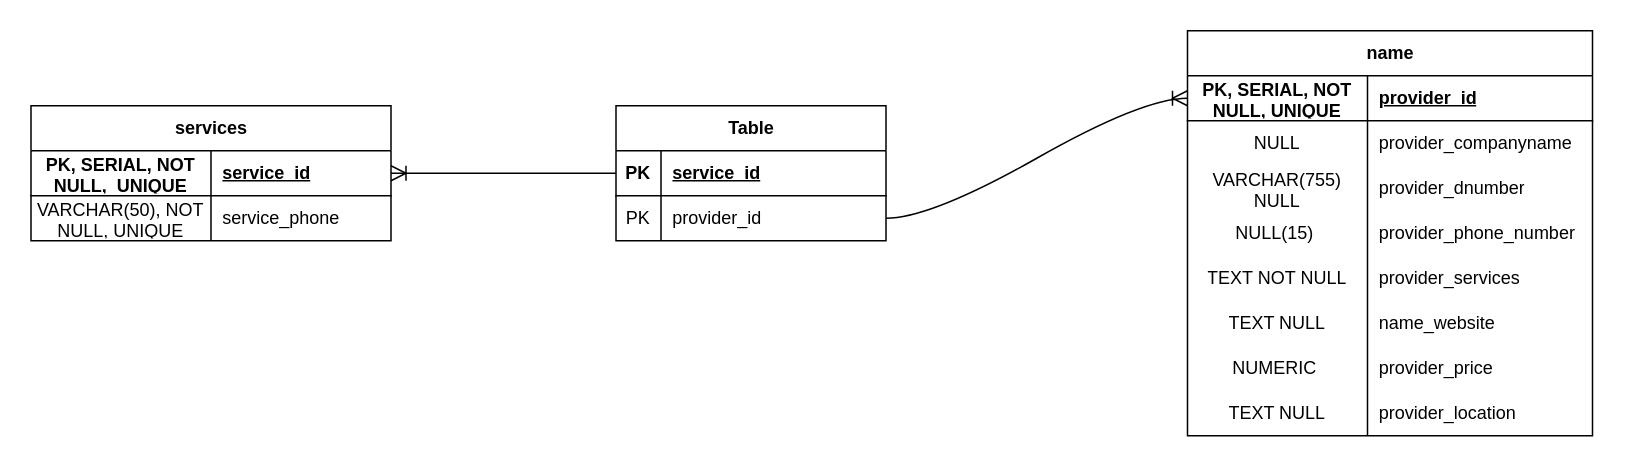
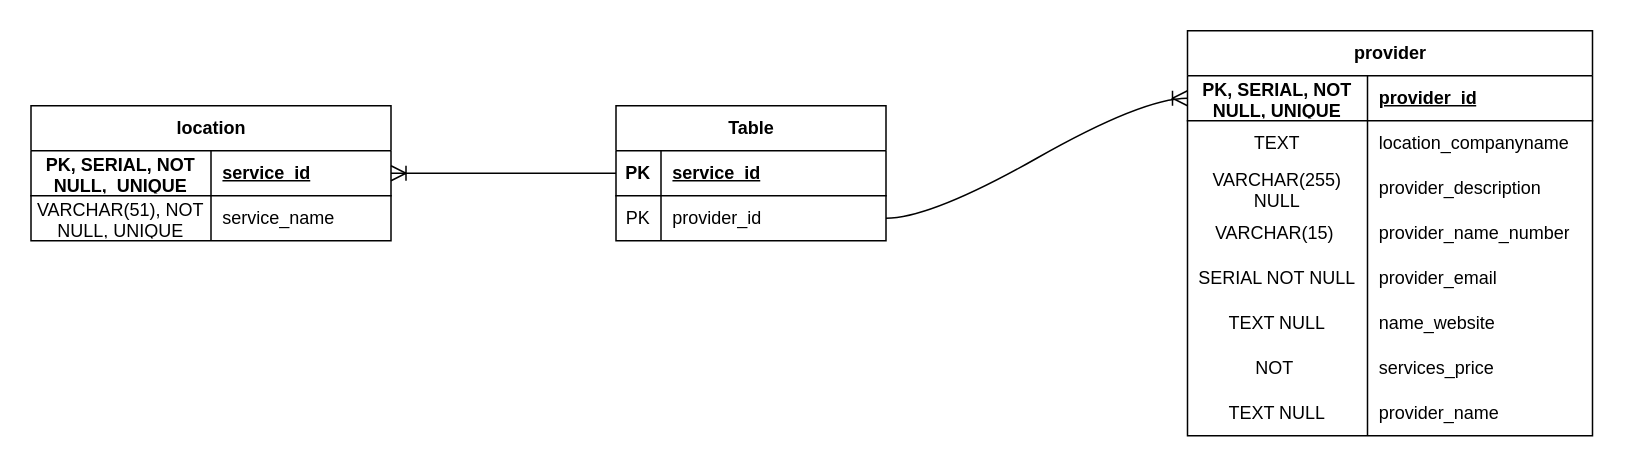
(1391, 53) -> (1391, 53)
(212, 128) -> (212, 128)
(1277, 143) -> (1277, 143)
(1478, 143) -> (1475, 143)
(1277, 188) -> (1277, 188)
(1458, 188) -> (1473, 188)
(121, 218) -> (121, 218)
(286, 218) -> (281, 218)
(1277, 233) -> (1277, 233)
(1483, 233) -> (1478, 233)
(1277, 278) -> (1277, 278)
(1460, 278) -> (1443, 278)
(1277, 368) -> (1277, 368)
(1445, 368) -> (1445, 368)
(1458, 413) -> (1442, 413)
